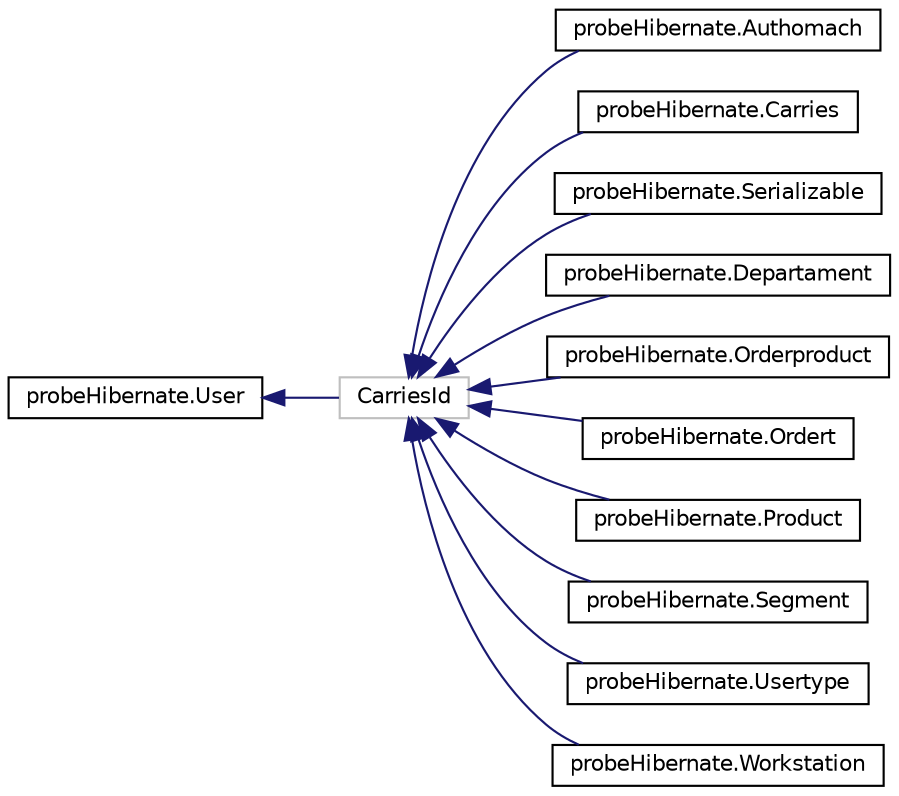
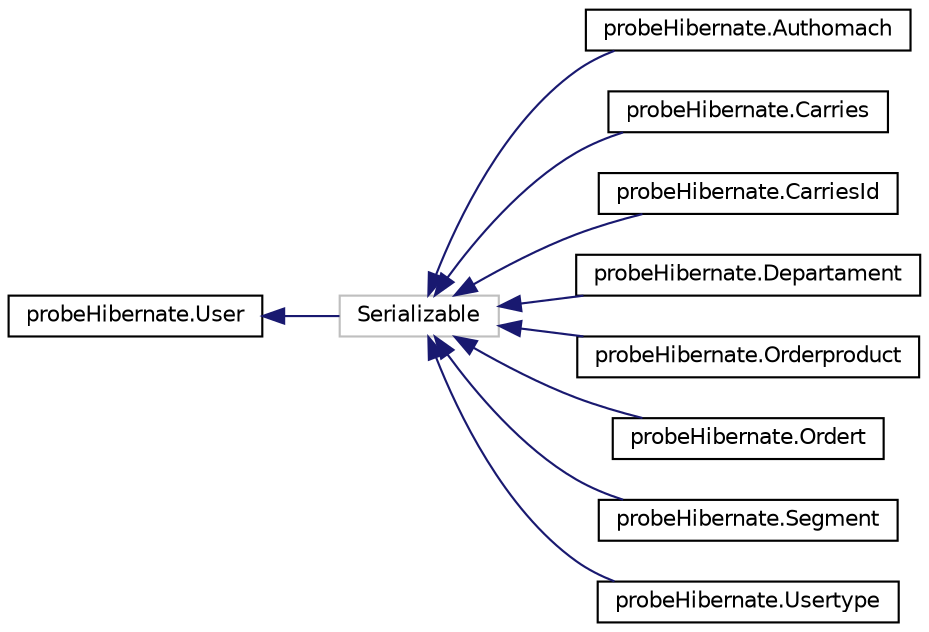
(718, 194) -> (748, 194)
(404, 398) -> (419, 316)
(718, 520) -> none
(718, 765) -> none
